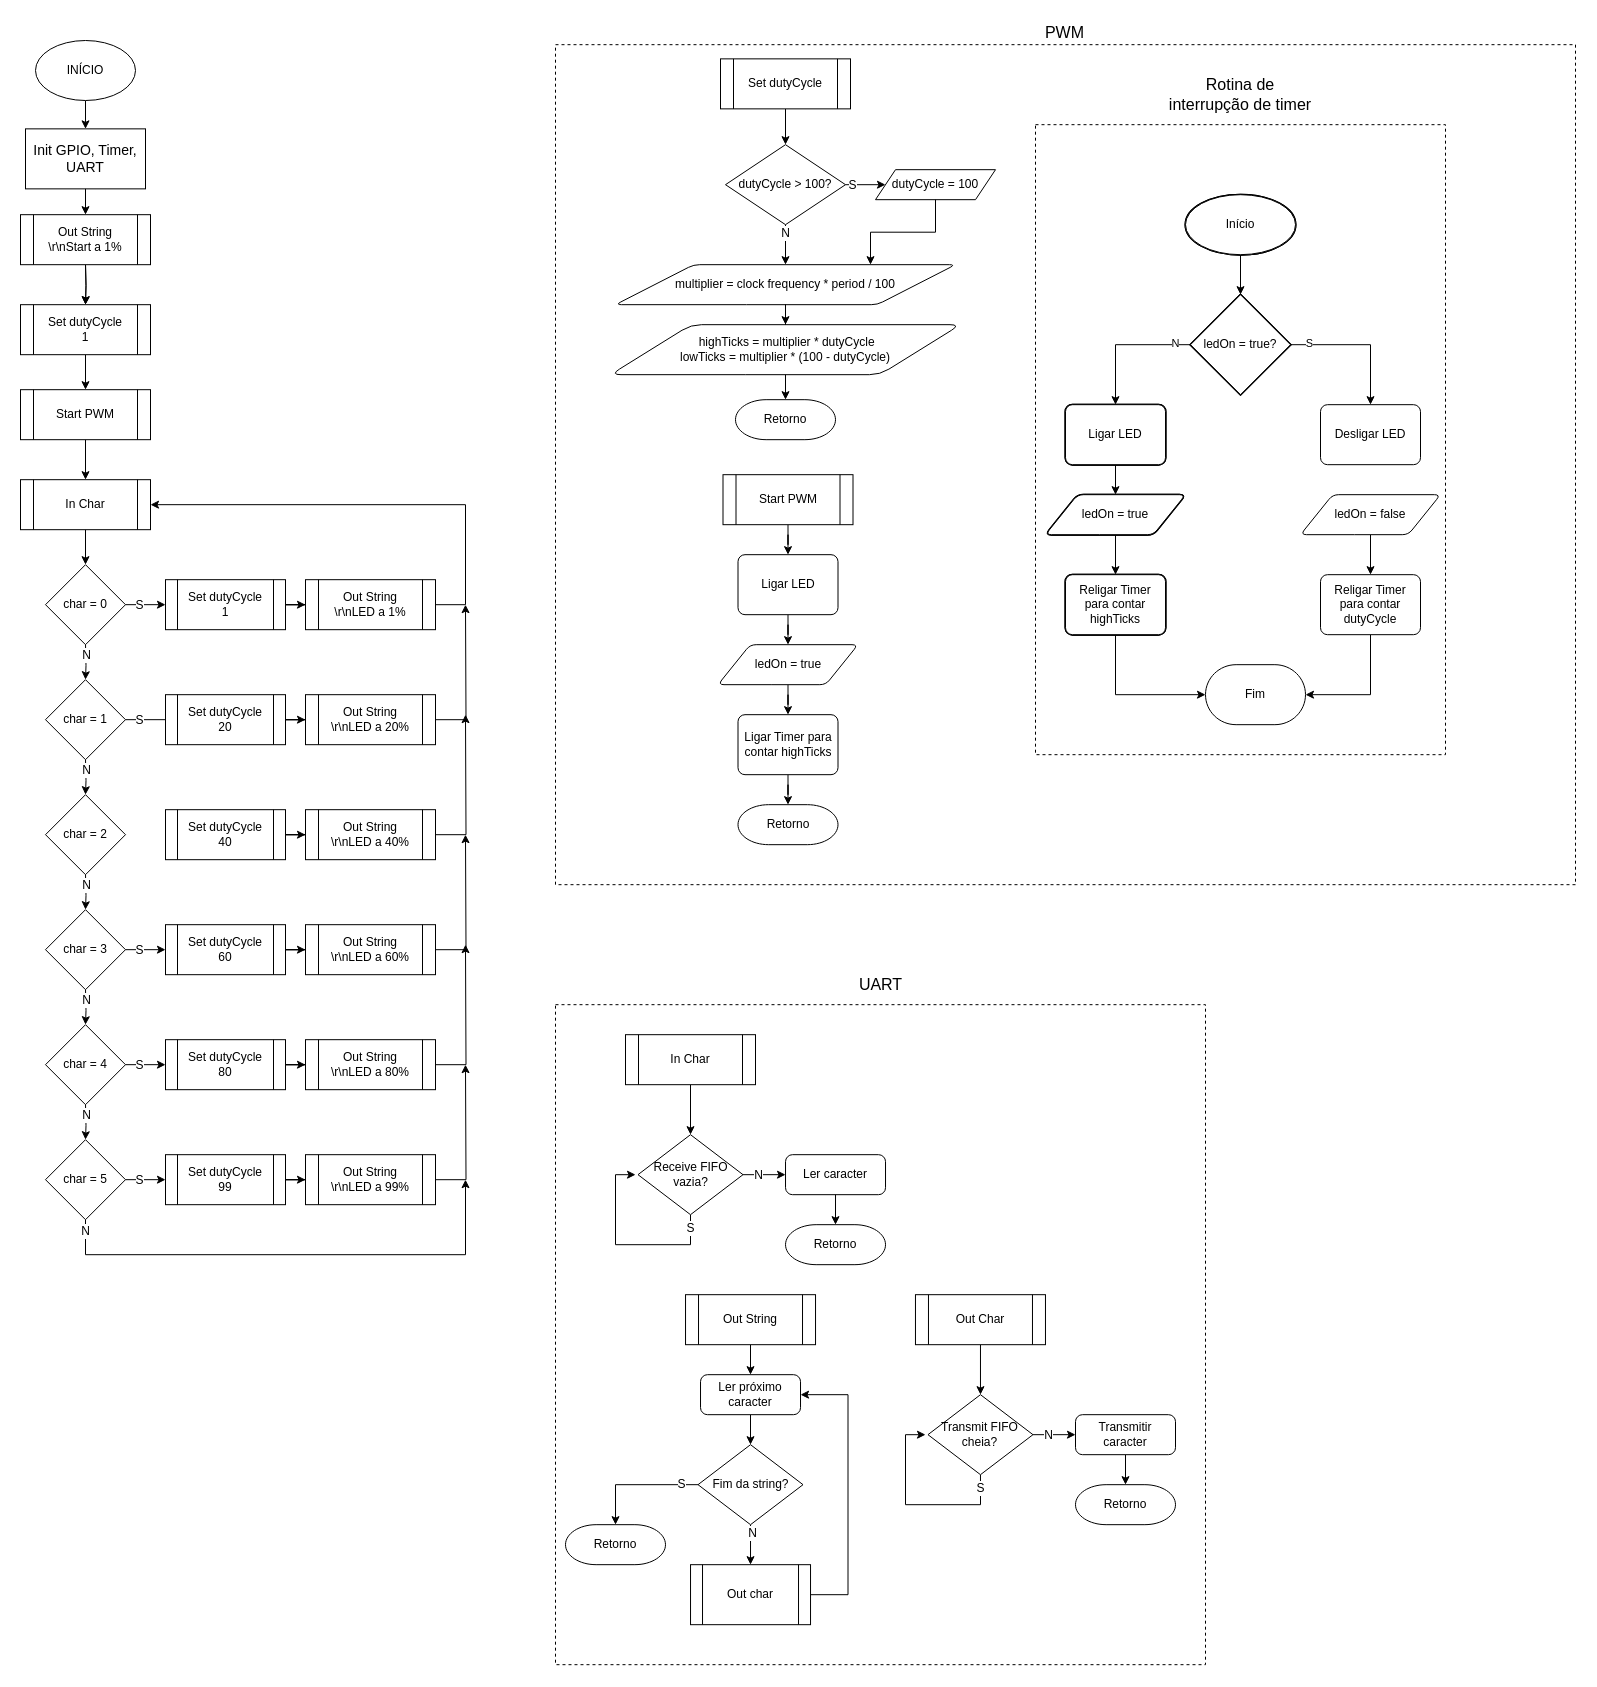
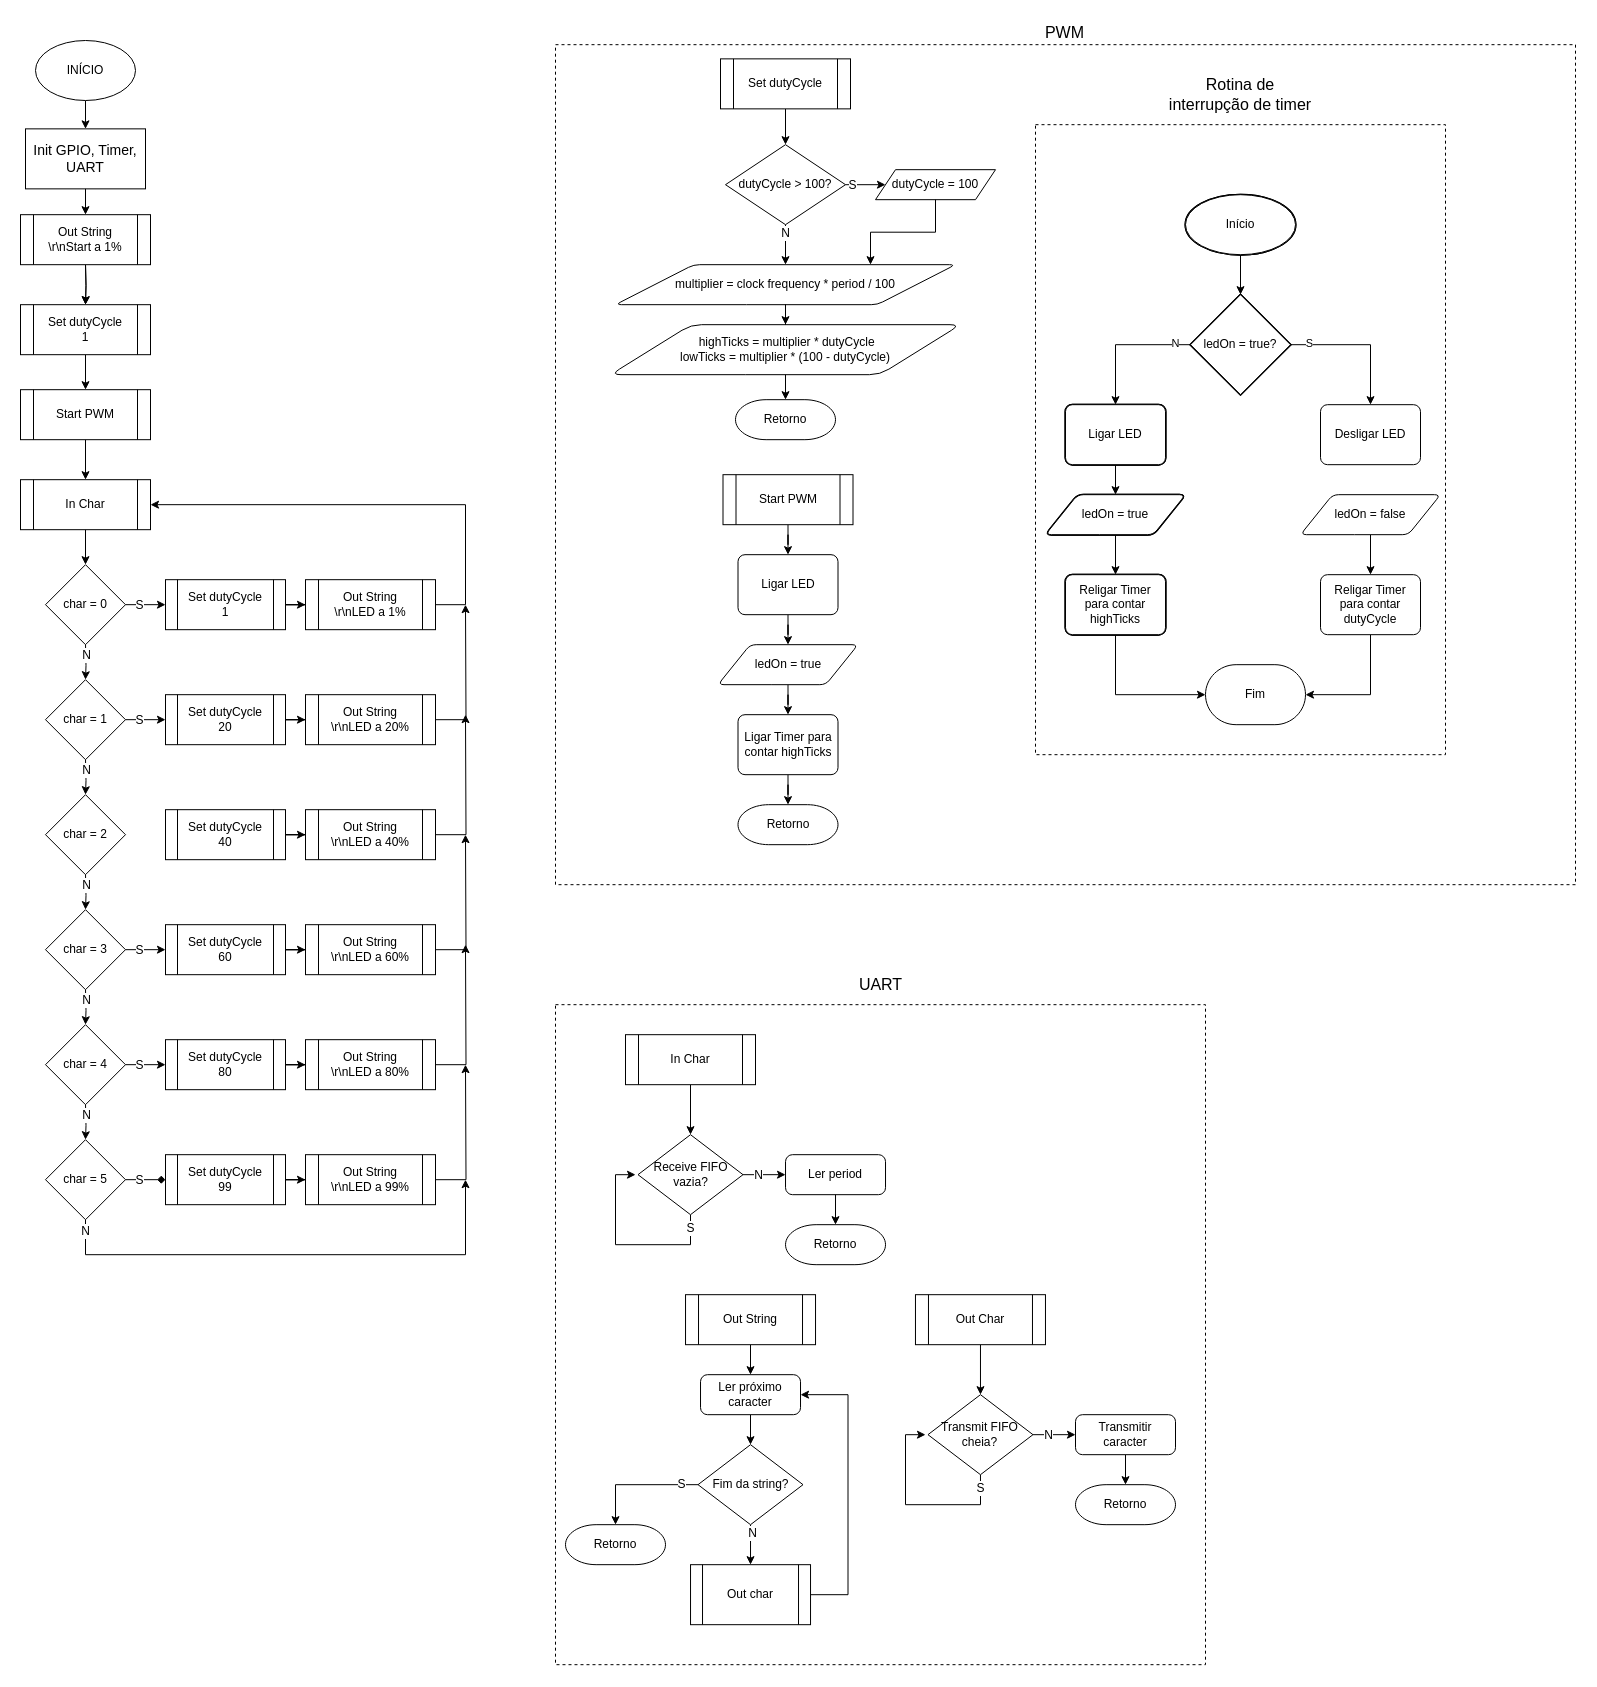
(160, 720) -> (157, 720)
(836, 1175) -> (836, 1175)
(157, 1180) -> (156, 1180)
